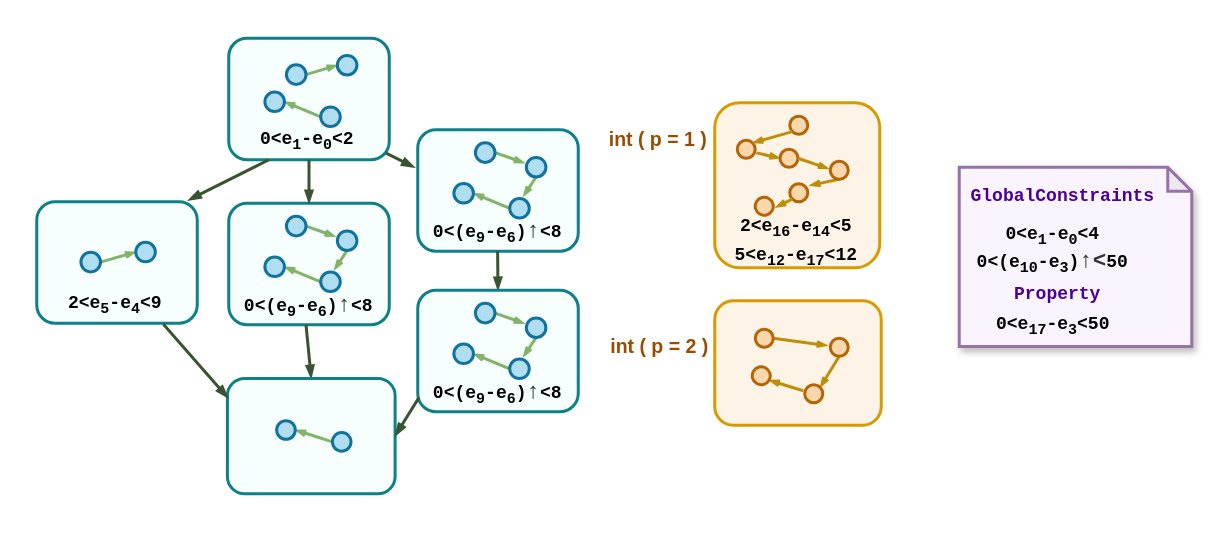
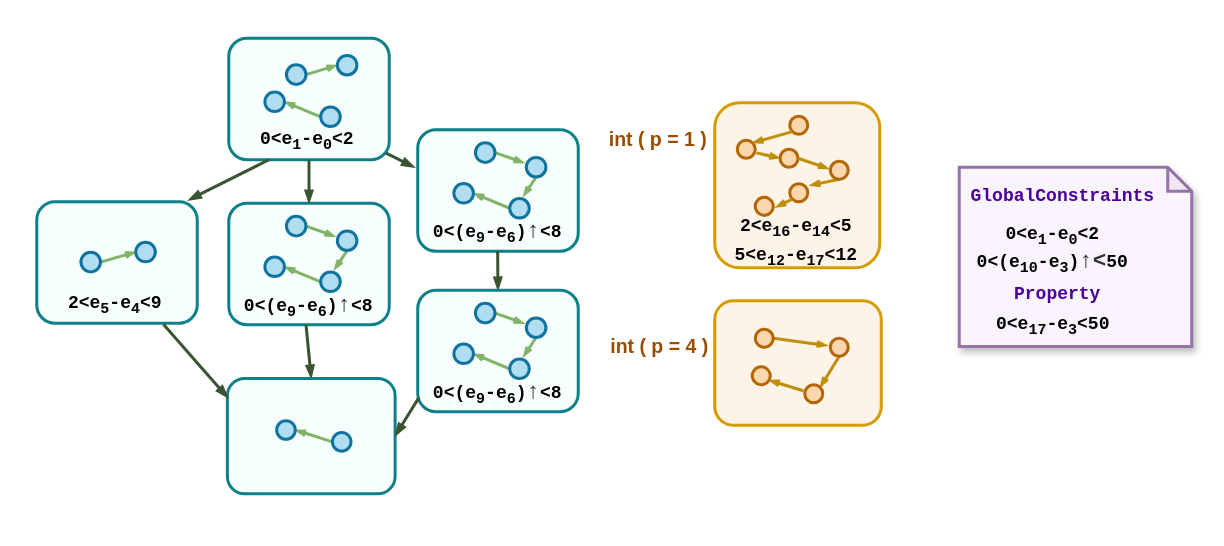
(1053, 244) -> (1053, 244)
(660, 346) -> (660, 346)
